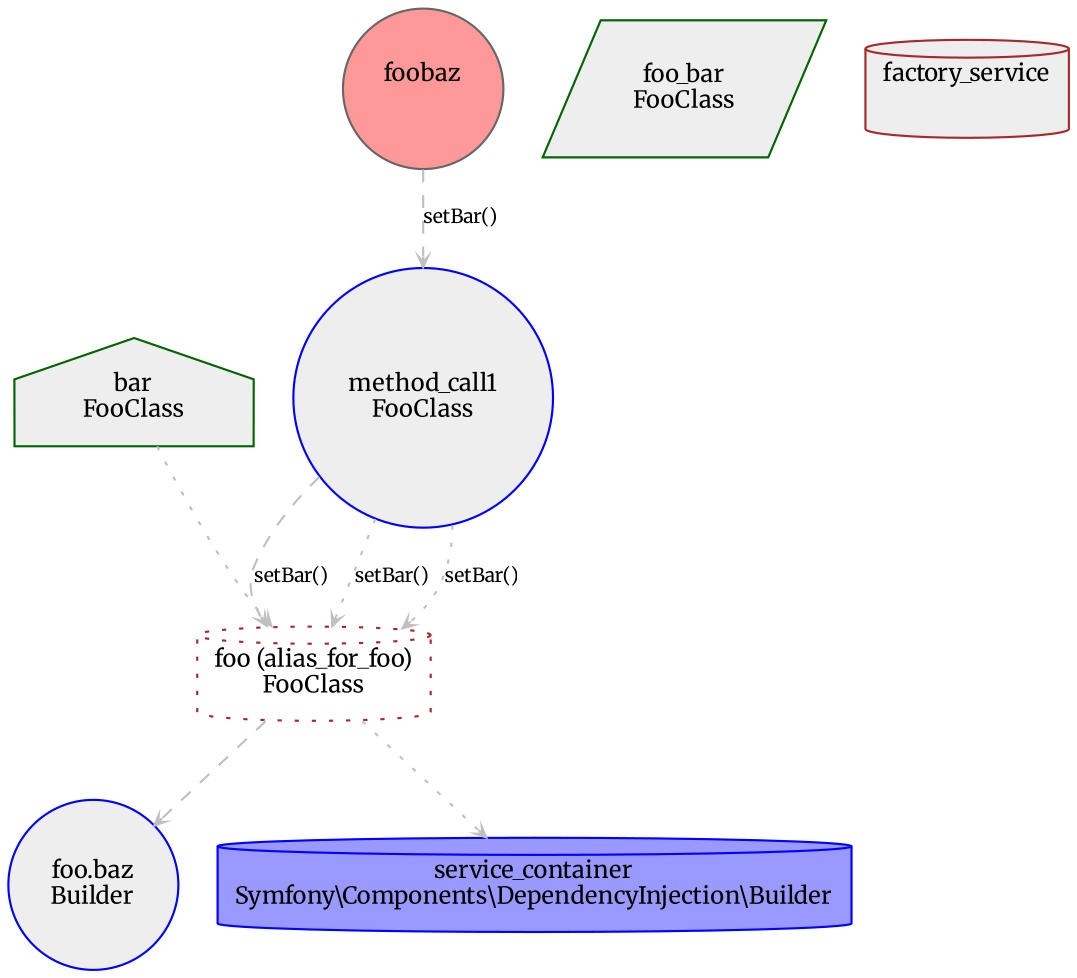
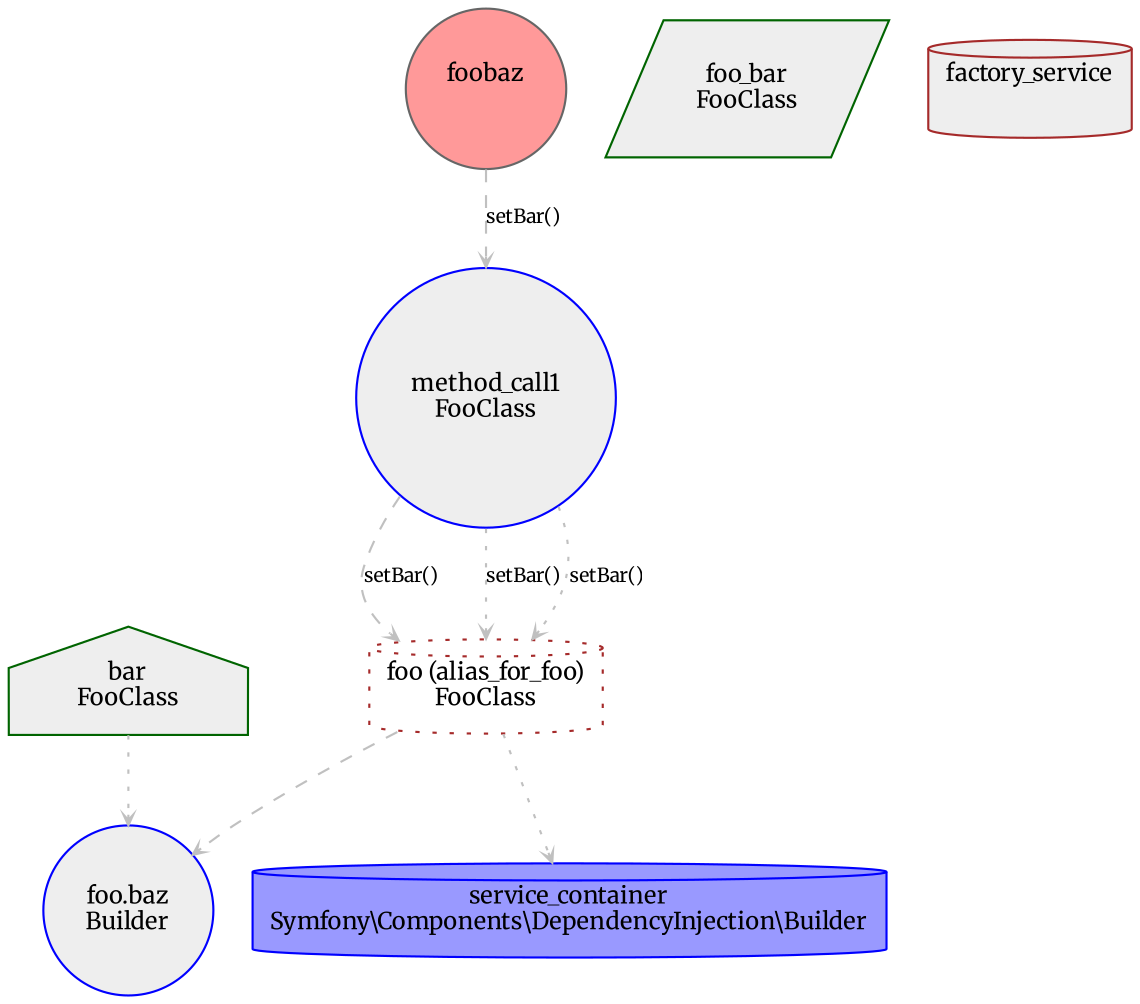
(206, 535) -> (128, 775)
